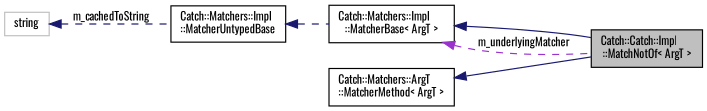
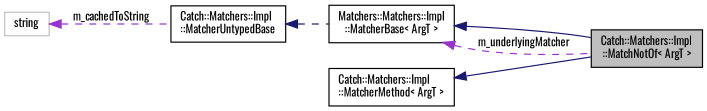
(116, 24) -> (116, 24)
(392, 24) -> (392, 24)
(647, 49) -> (647, 49)
(392, 87) -> (392, 87)
